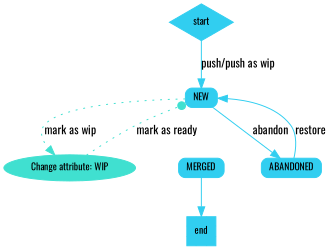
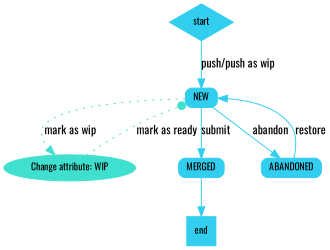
none -> (201, 128)
